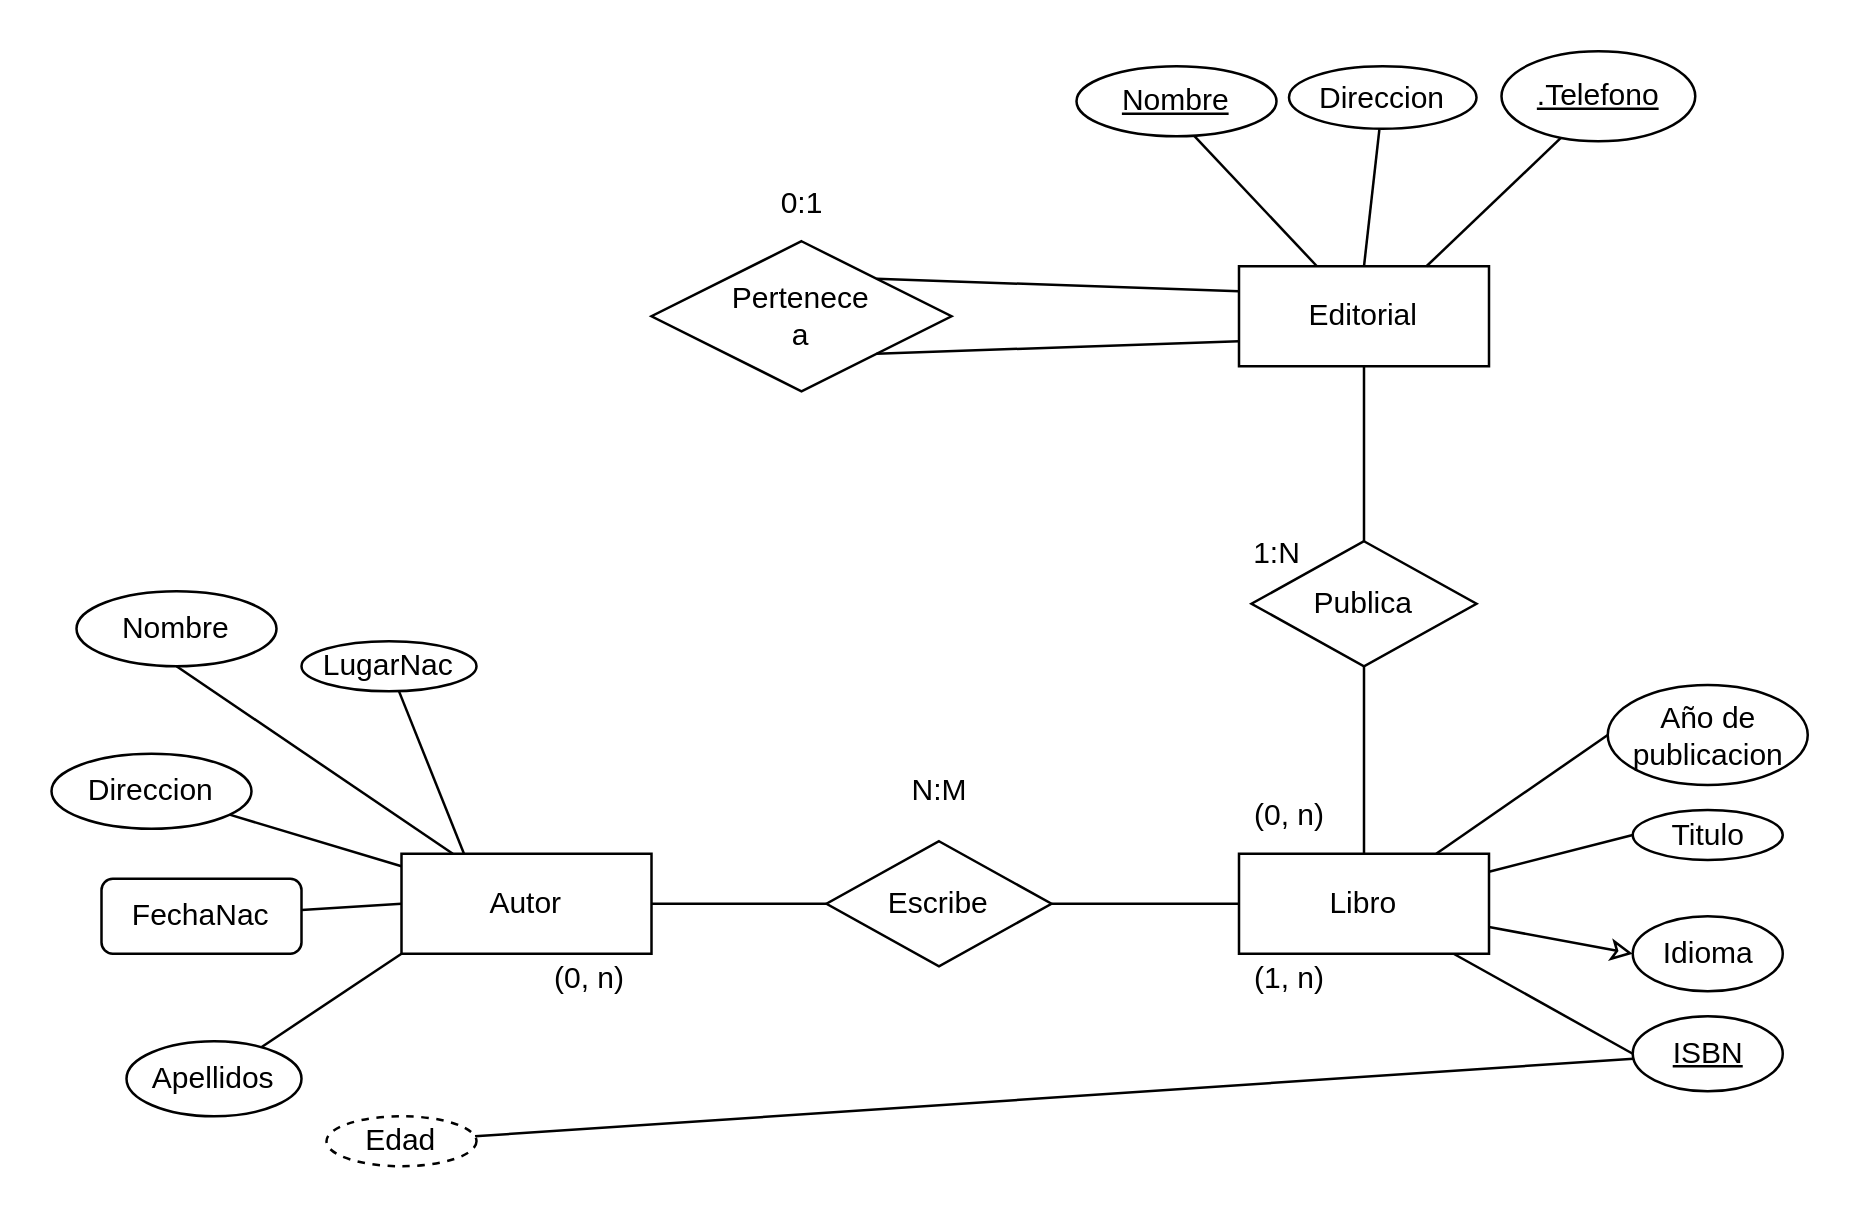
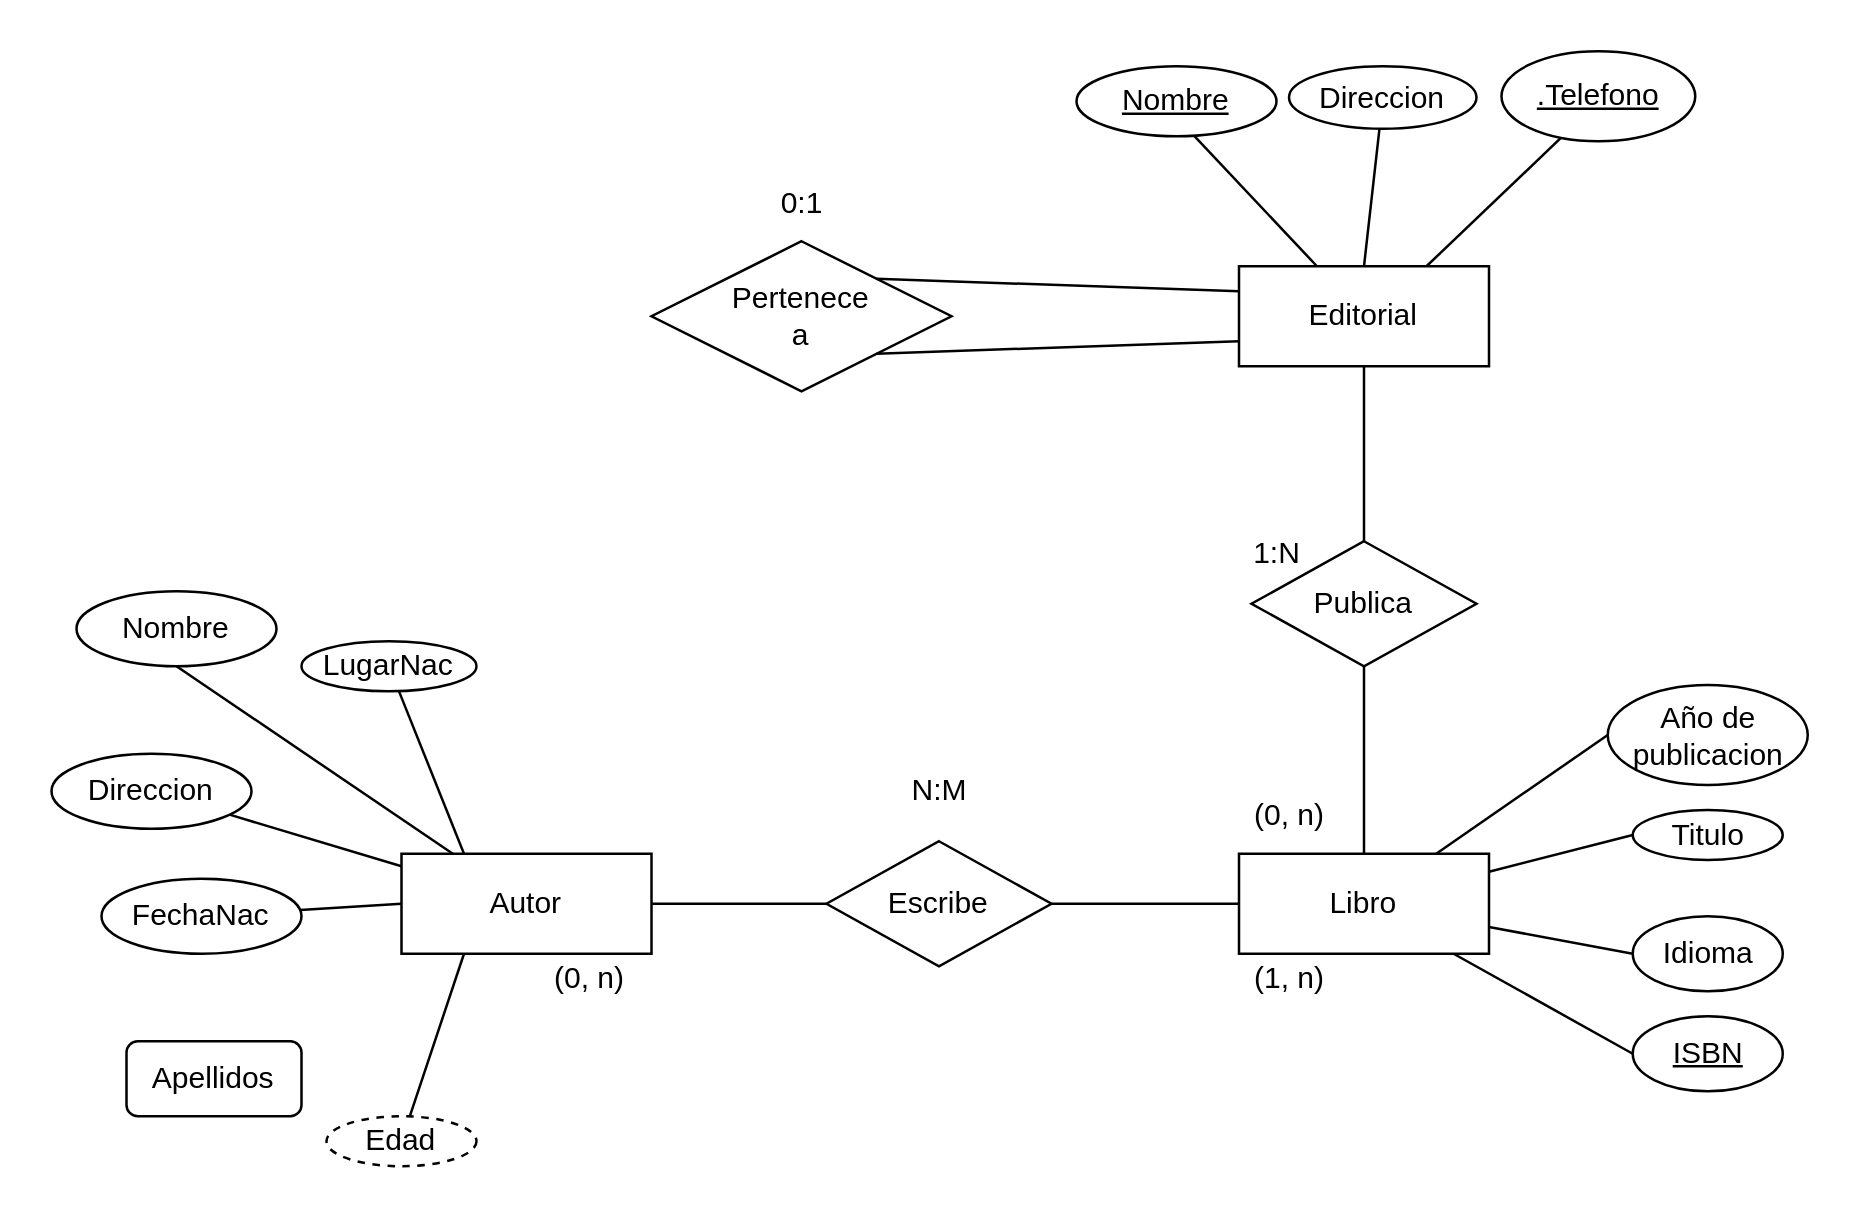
(201, 916) -> (201, 916)
(1614, 950) -> (1621, 952)
(331, 1000) -> none
(214, 1079) -> (214, 1079)
(1054, 1098) -> (436, 1036)
